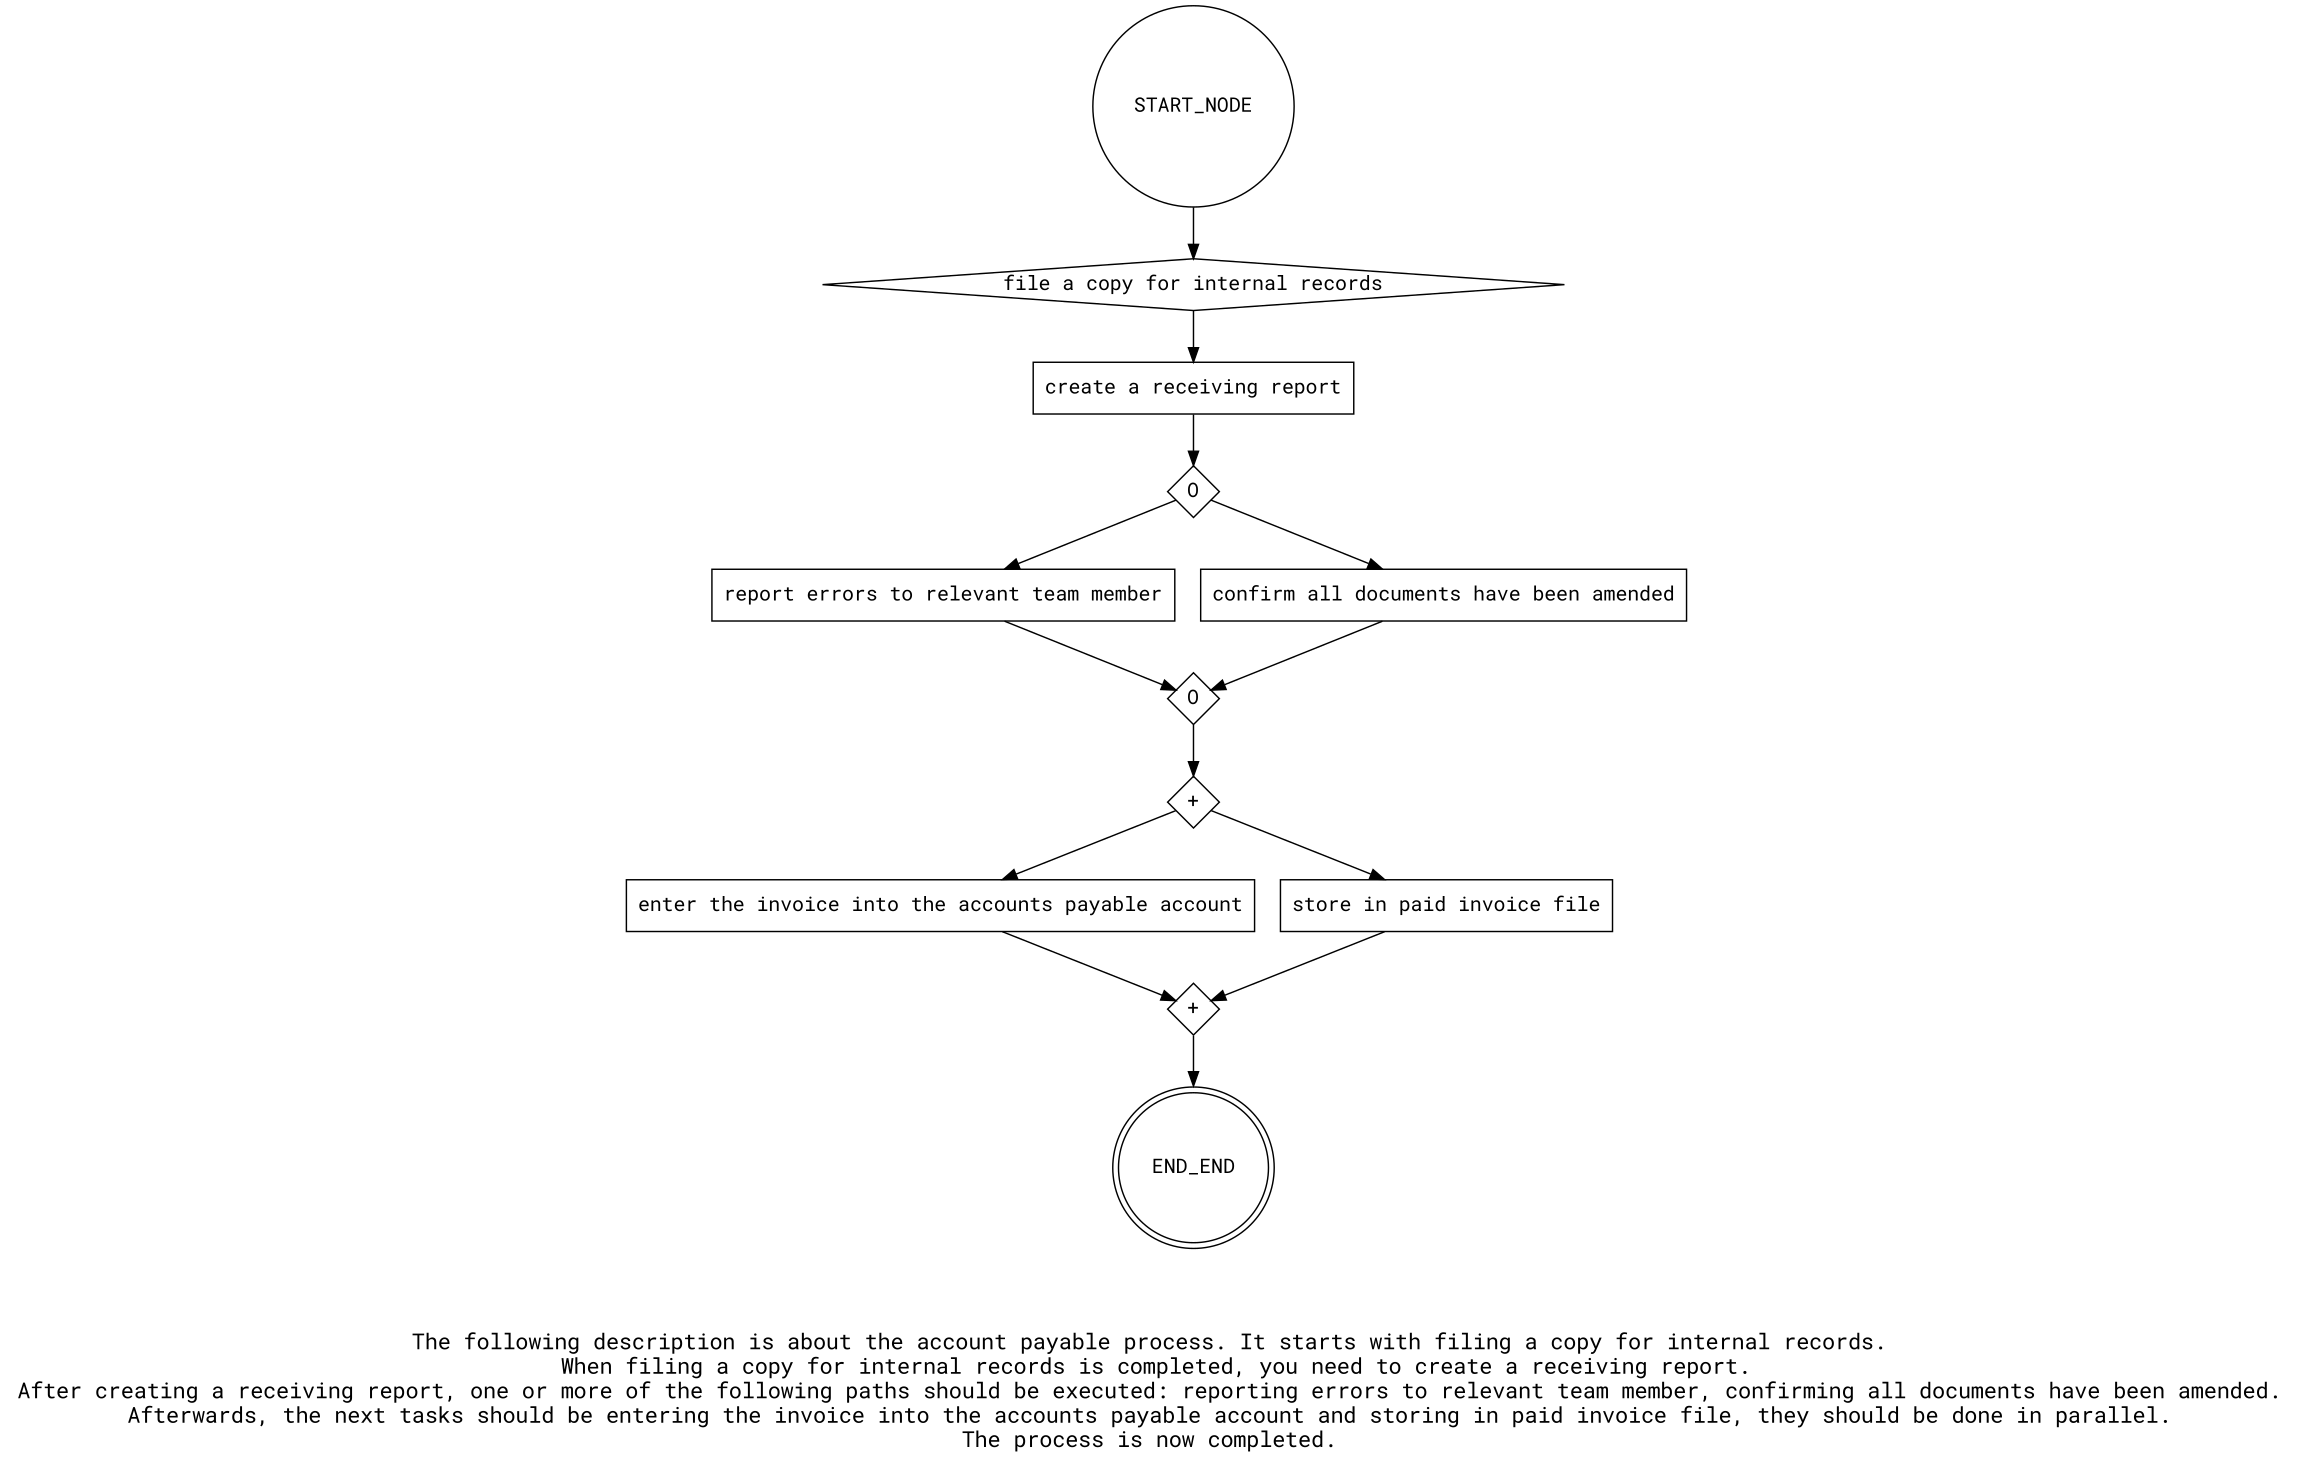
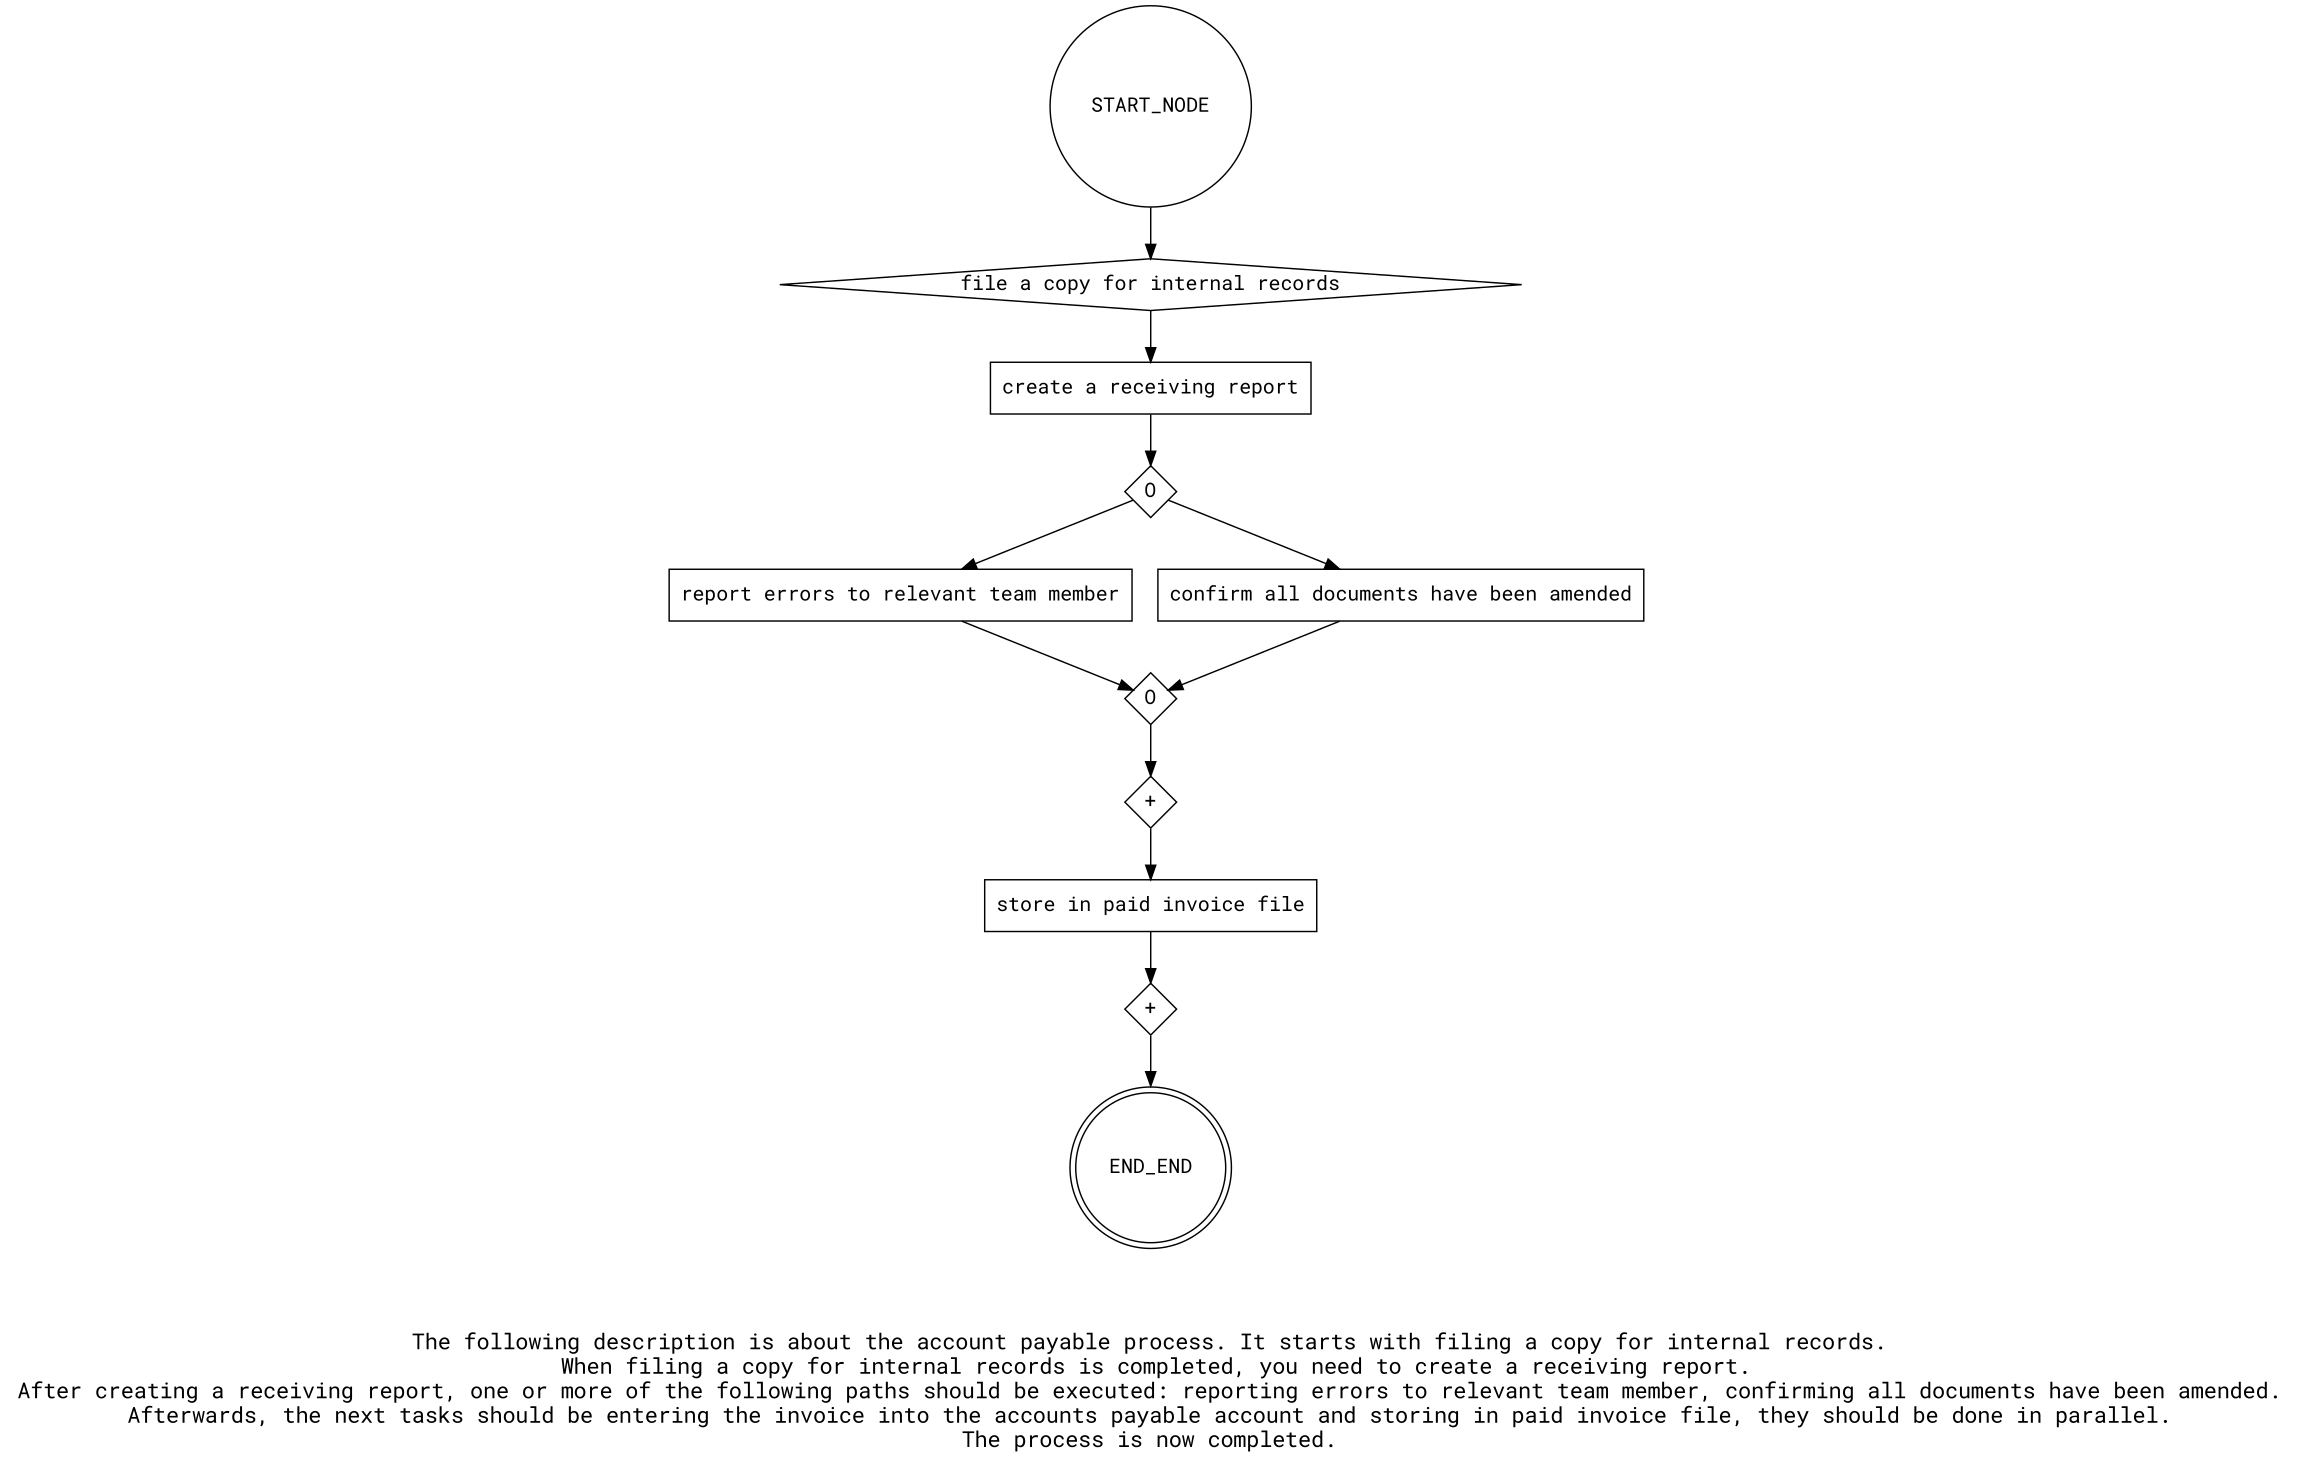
(940, 906) -> none
